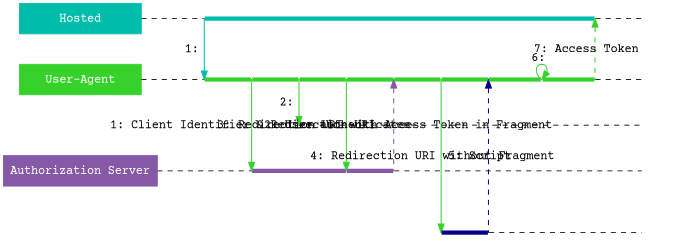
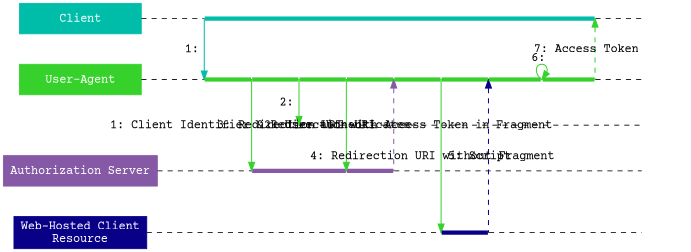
(80, 19) -> (80, 19)
none -> (80, 233)
